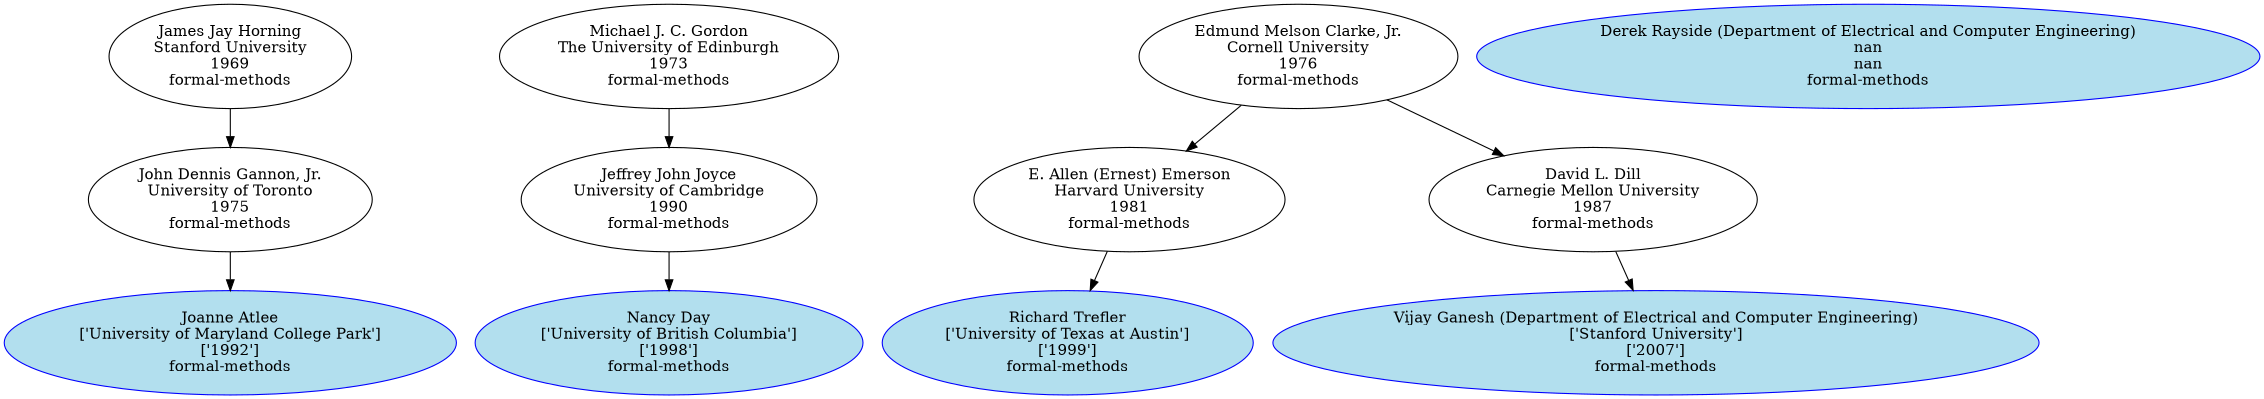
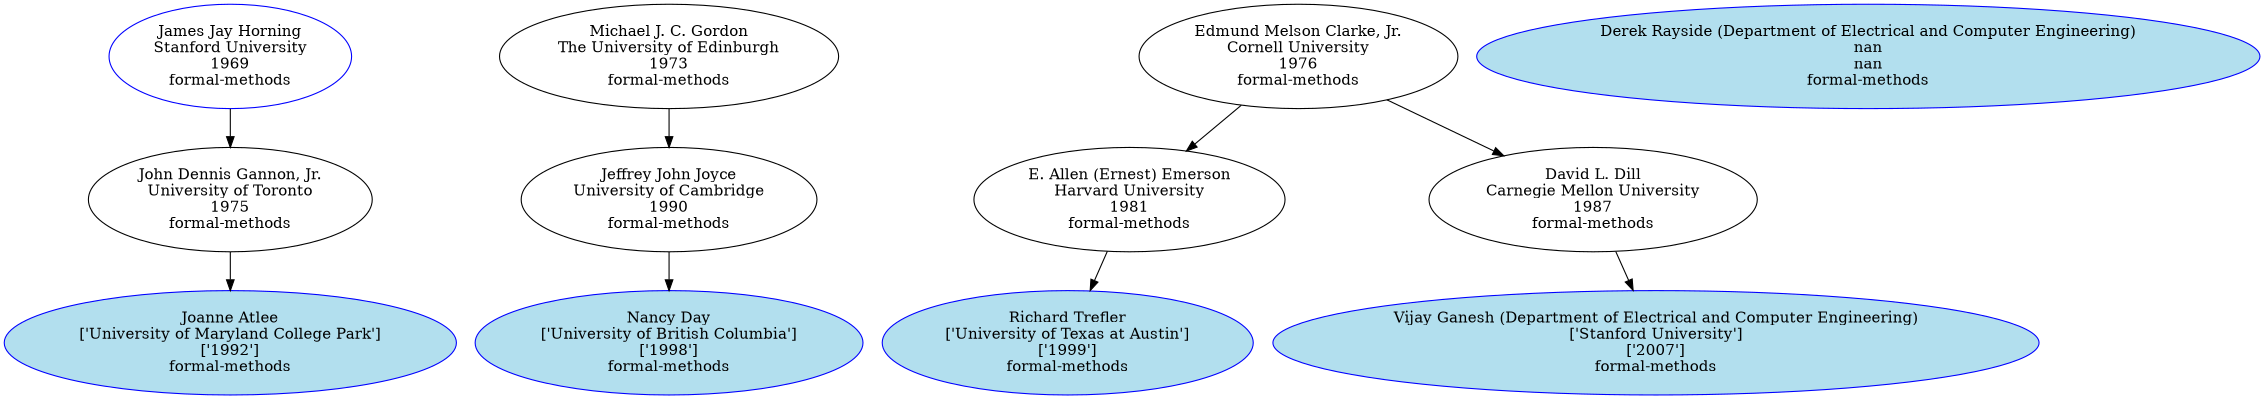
(230, 56) -> (230, 56)
